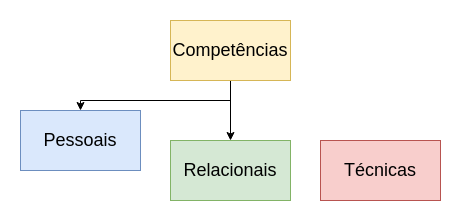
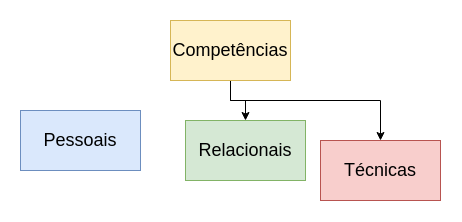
(154, 101) -> none
none -> (331, 101)
(231, 171) -> (246, 151)
